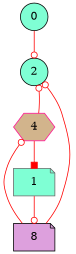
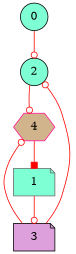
(39, 102) -> (29, 96)
(34, 237) -> (34, 237)
